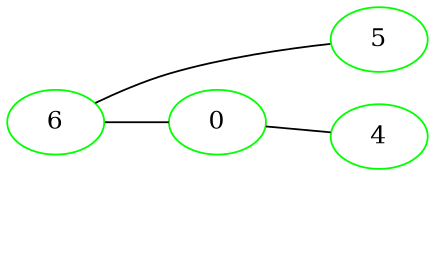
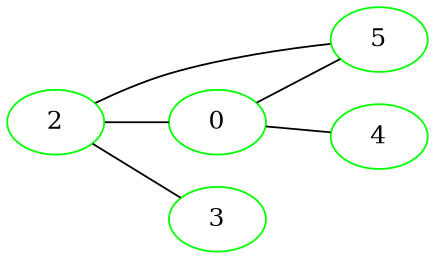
none -> (298, 81)
(56, 122) -> (56, 122)
none -> (217, 219)
